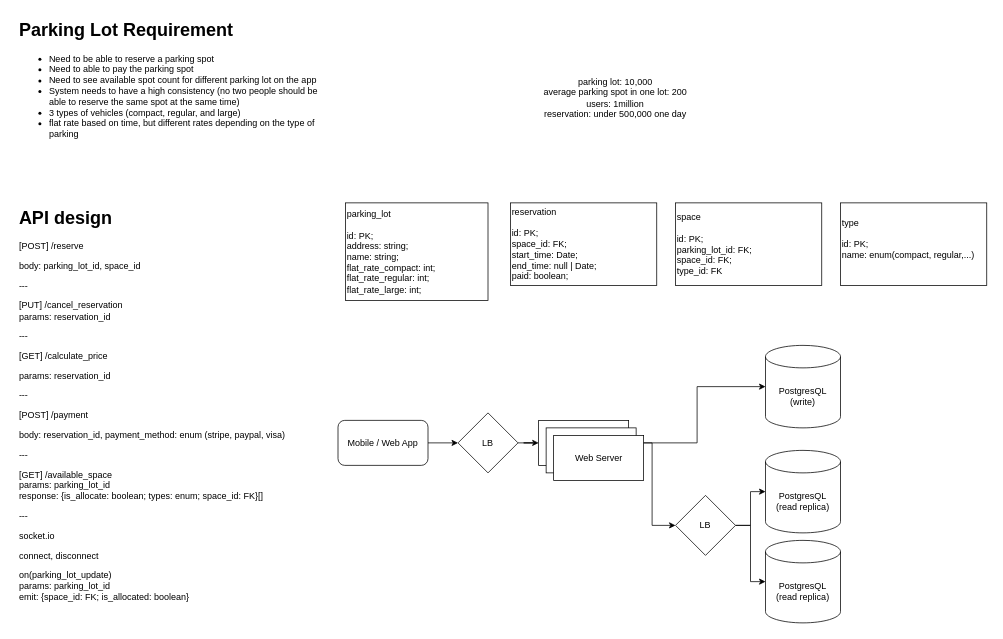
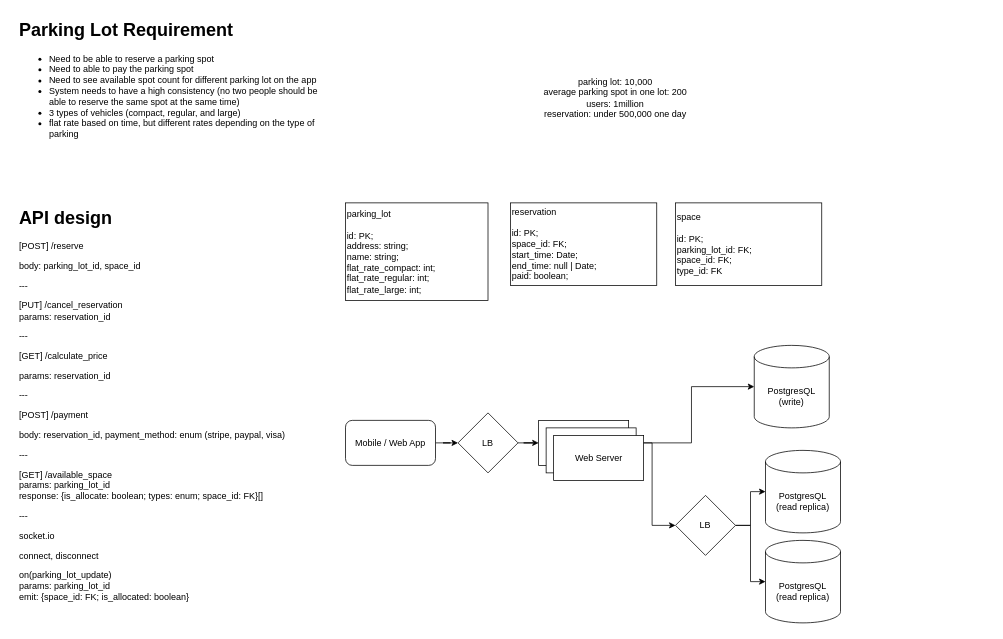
(914, 244) -> none
(803, 387) -> (792, 387)
(383, 443) -> (390, 443)
